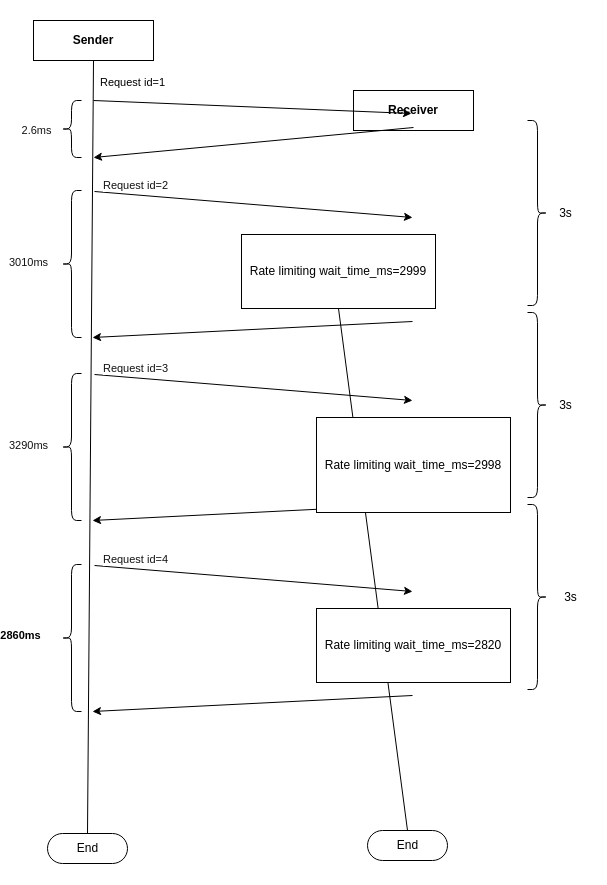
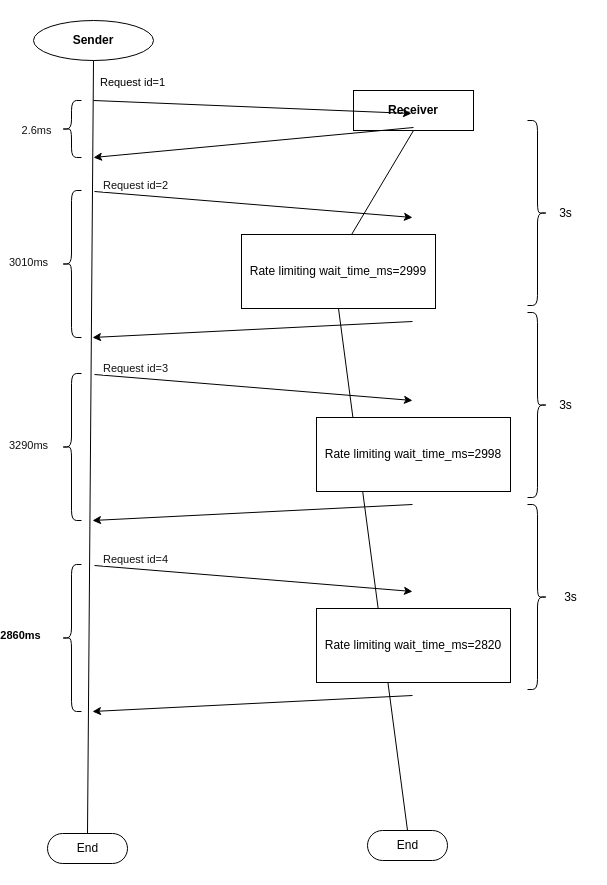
(94, 41) -> (94, 41)
none -> (382, 183)
(414, 465) -> (414, 455)
